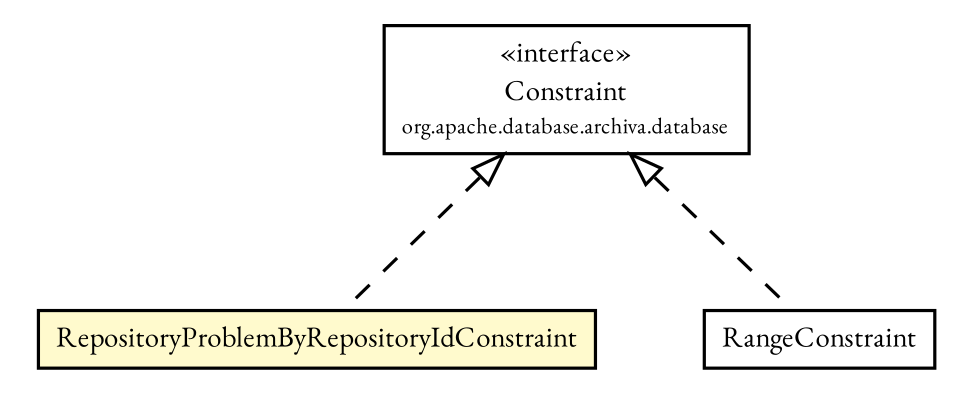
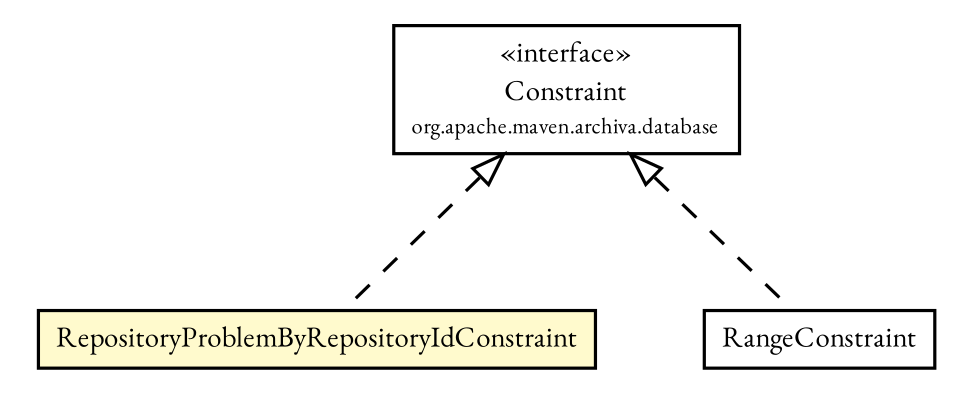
(567, 126) -> (567, 126)
